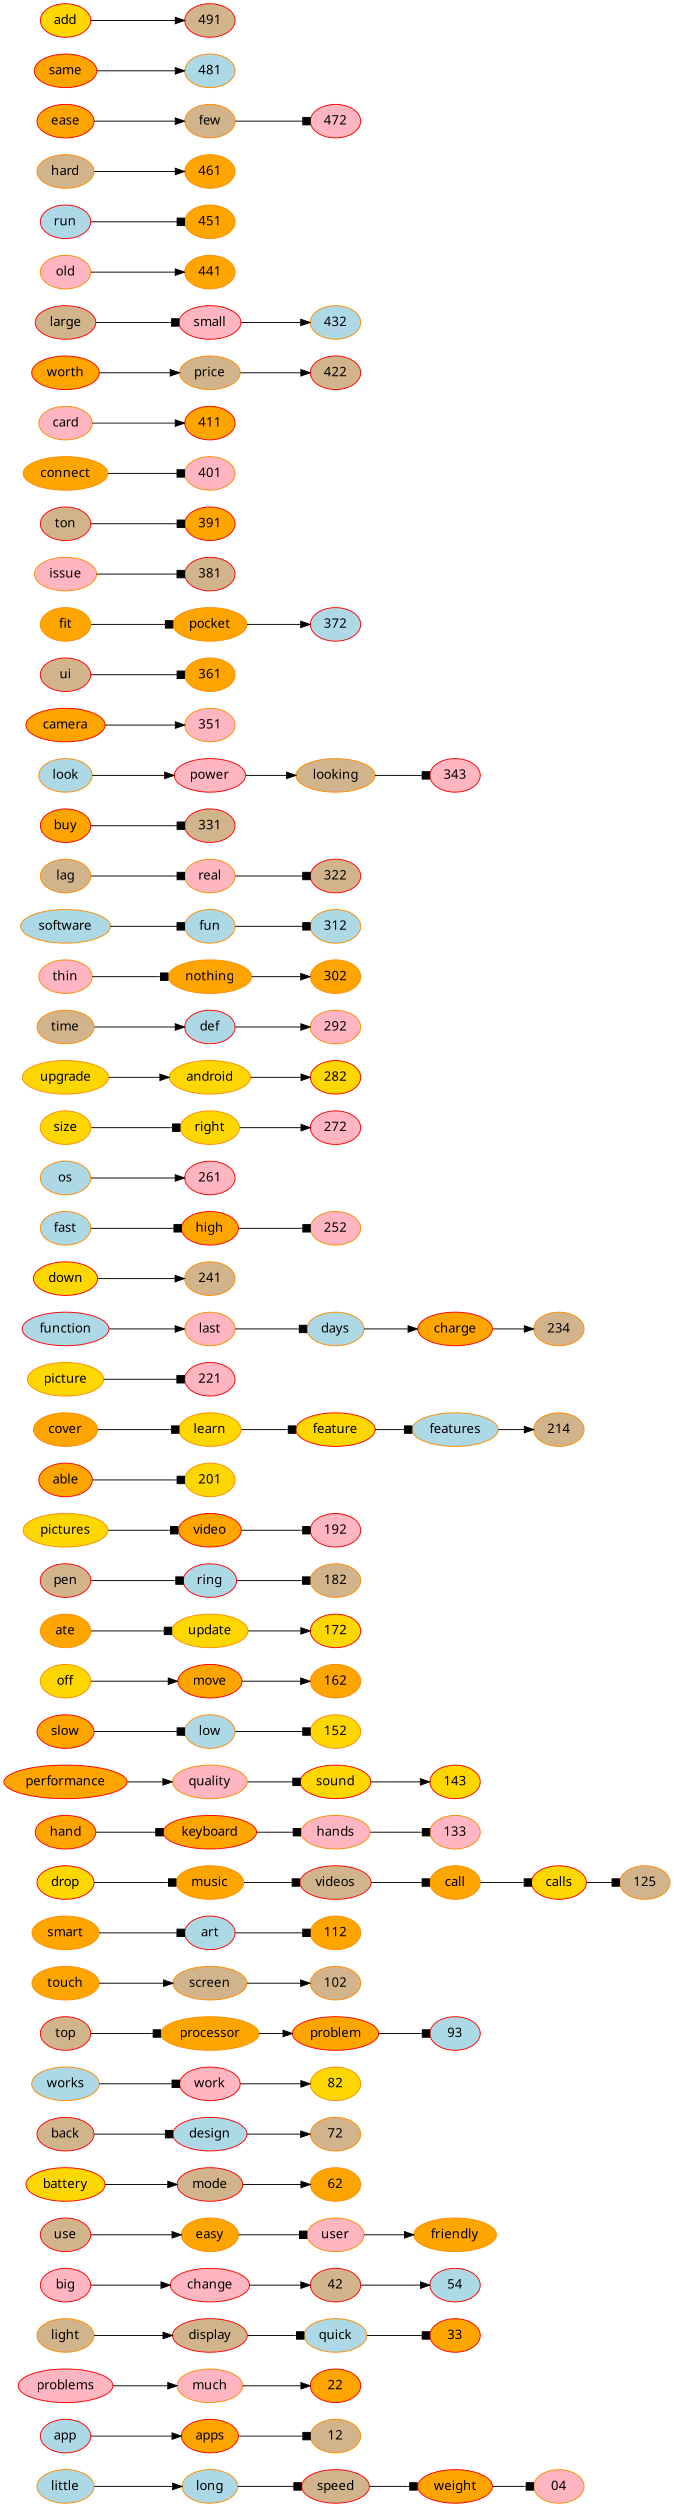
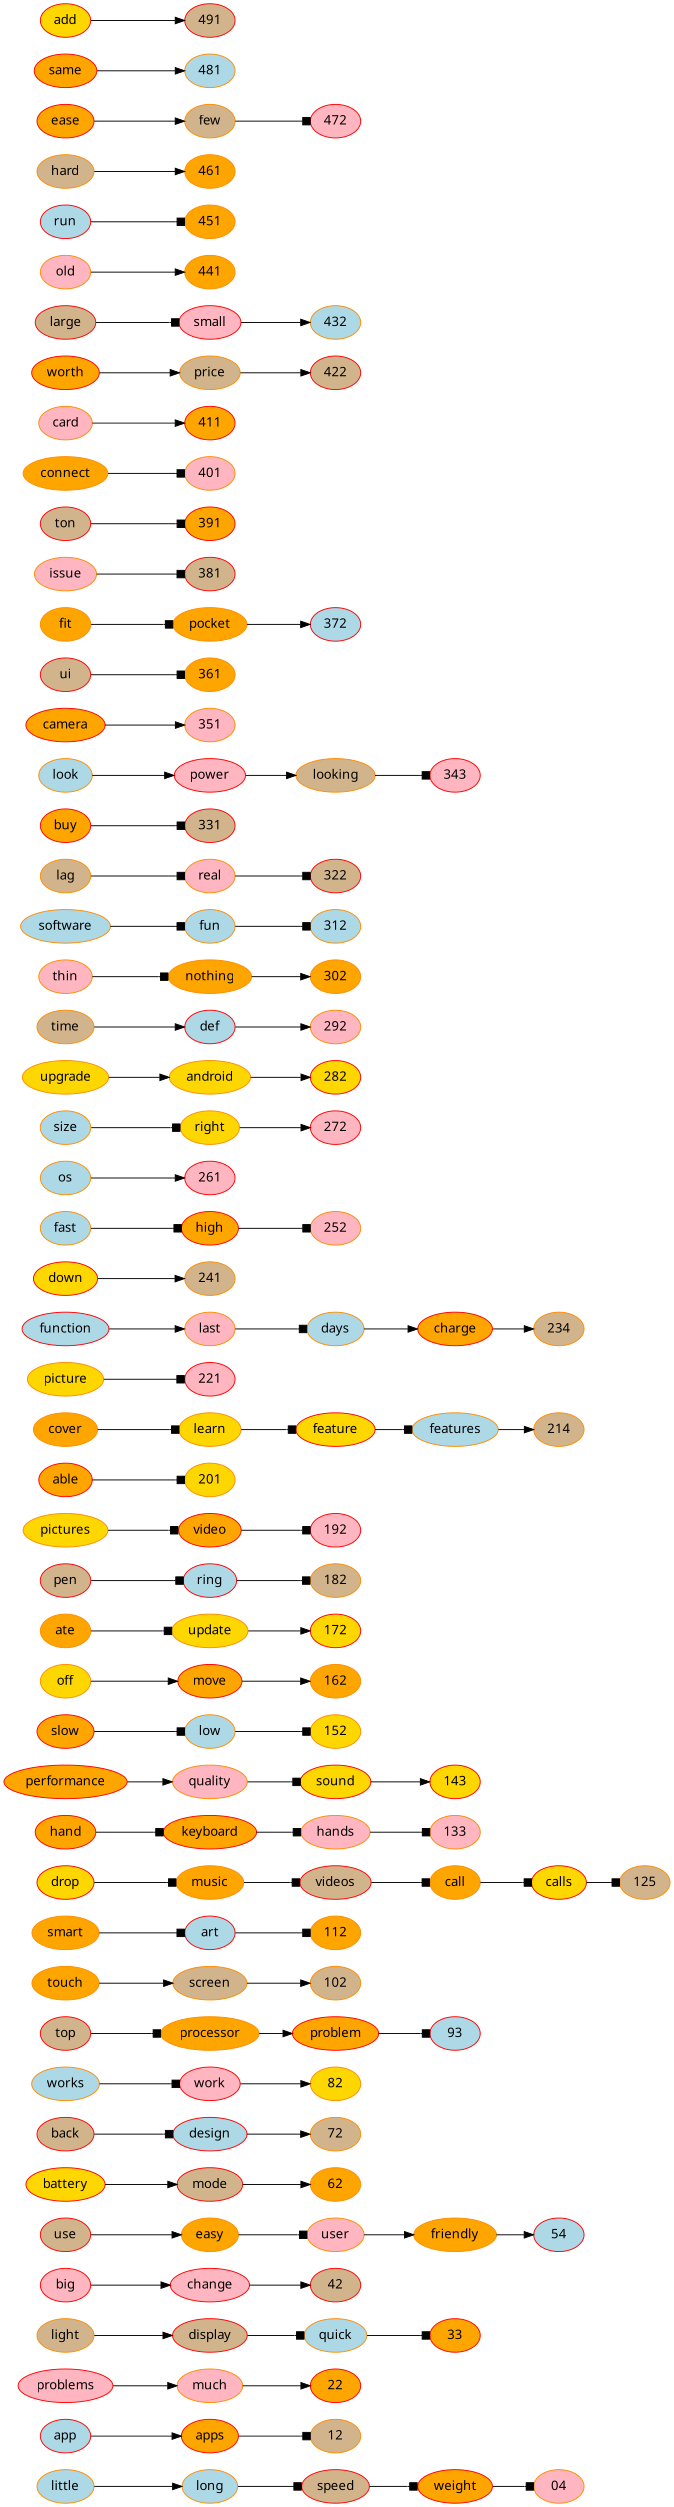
(66, 1128) -> (66, 1128)
(391, 2285) -> (510, 2235)
